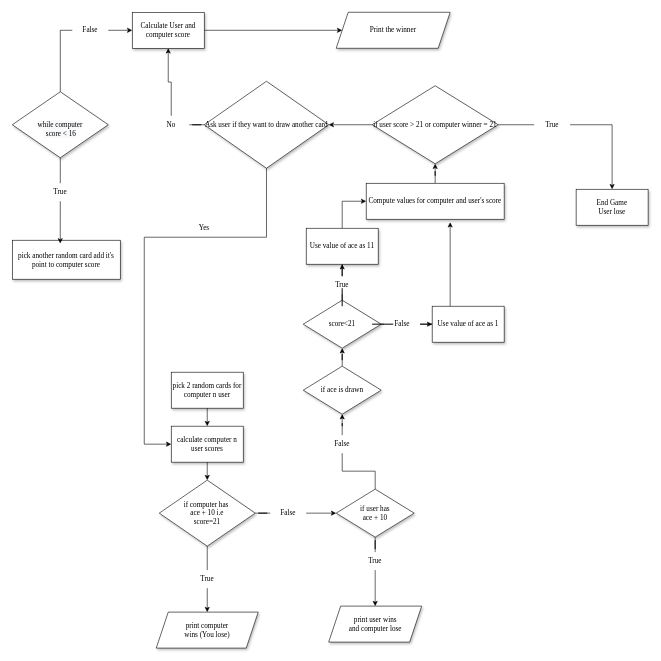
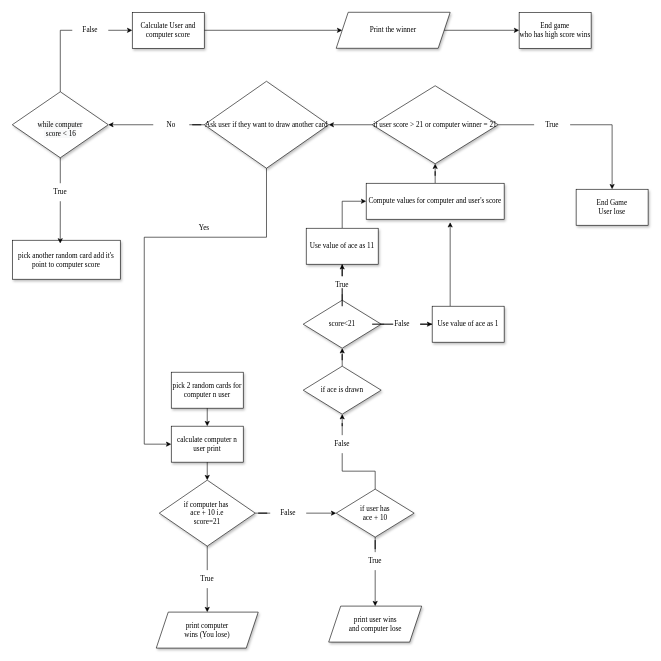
none -> (513, 30)
none -> (555, 30)
(168, 82) -> (113, 125)
(207, 444) -> (207, 444)
